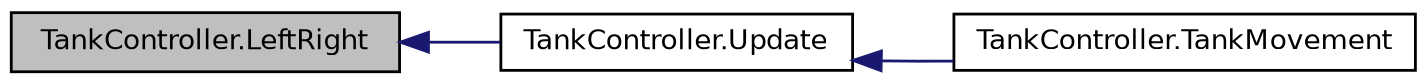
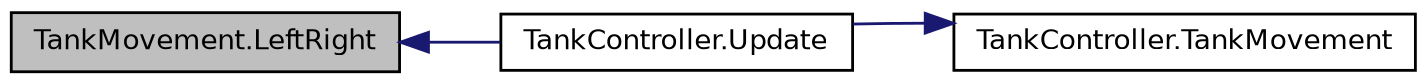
(205, 42) -> (205, 42)
(917, 61) -> (889, 23)
